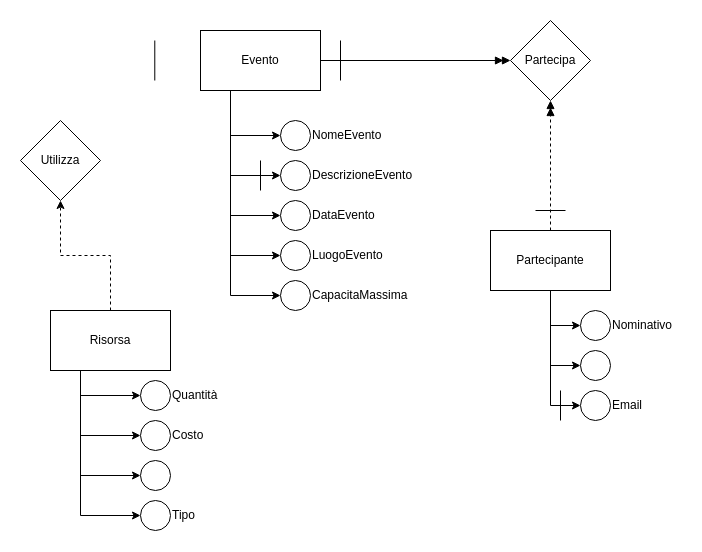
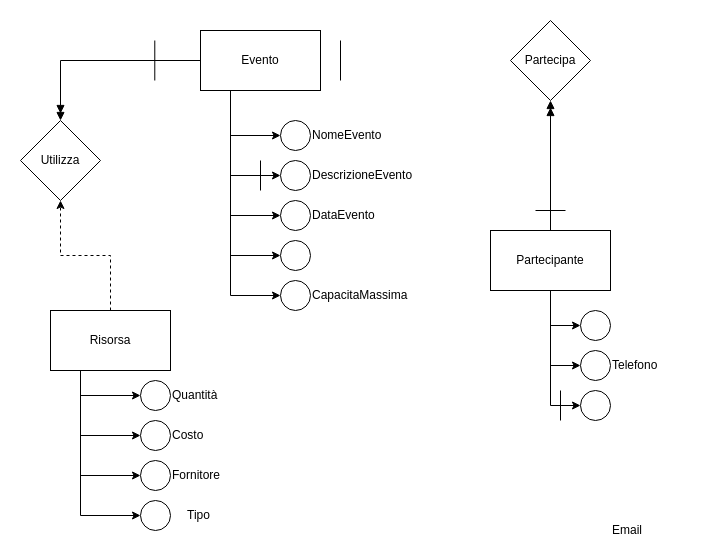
none -> (109, 61)
(408, 61) -> none
(551, 173) -> (551, 173)
(341, 256) -> none
(641, 326) -> none
none -> (641, 366)
(646, 406) -> (646, 531)
none -> (201, 476)
(201, 516) -> (216, 516)
